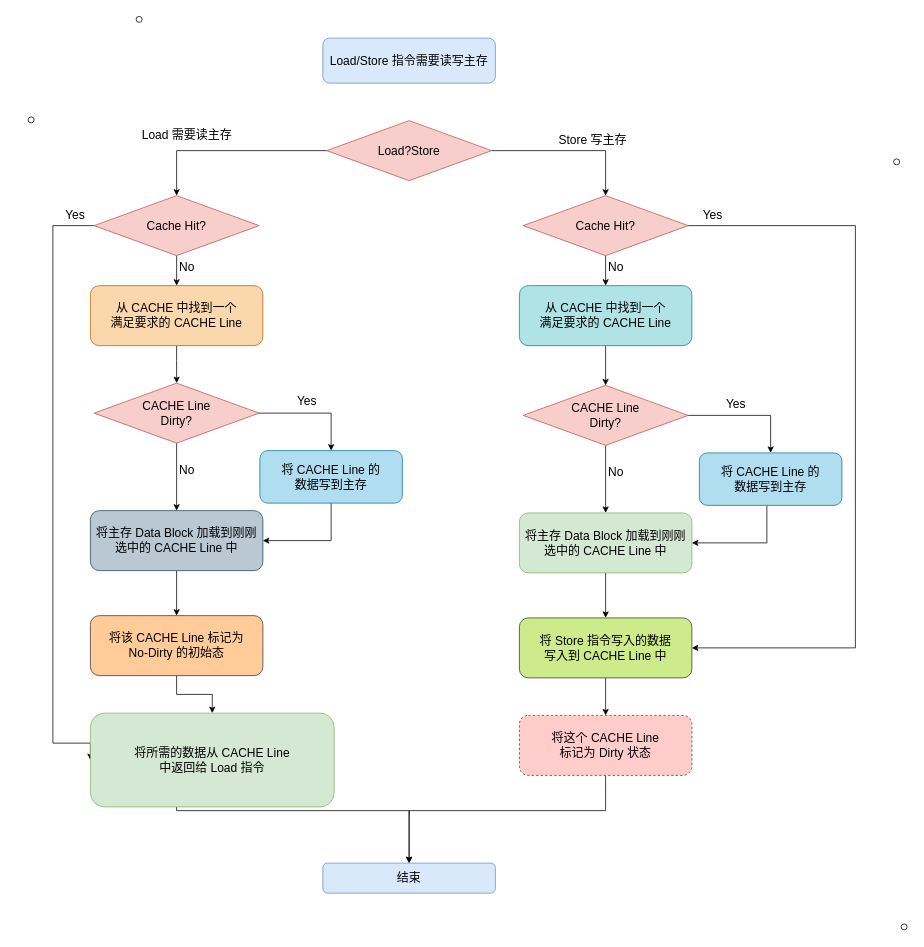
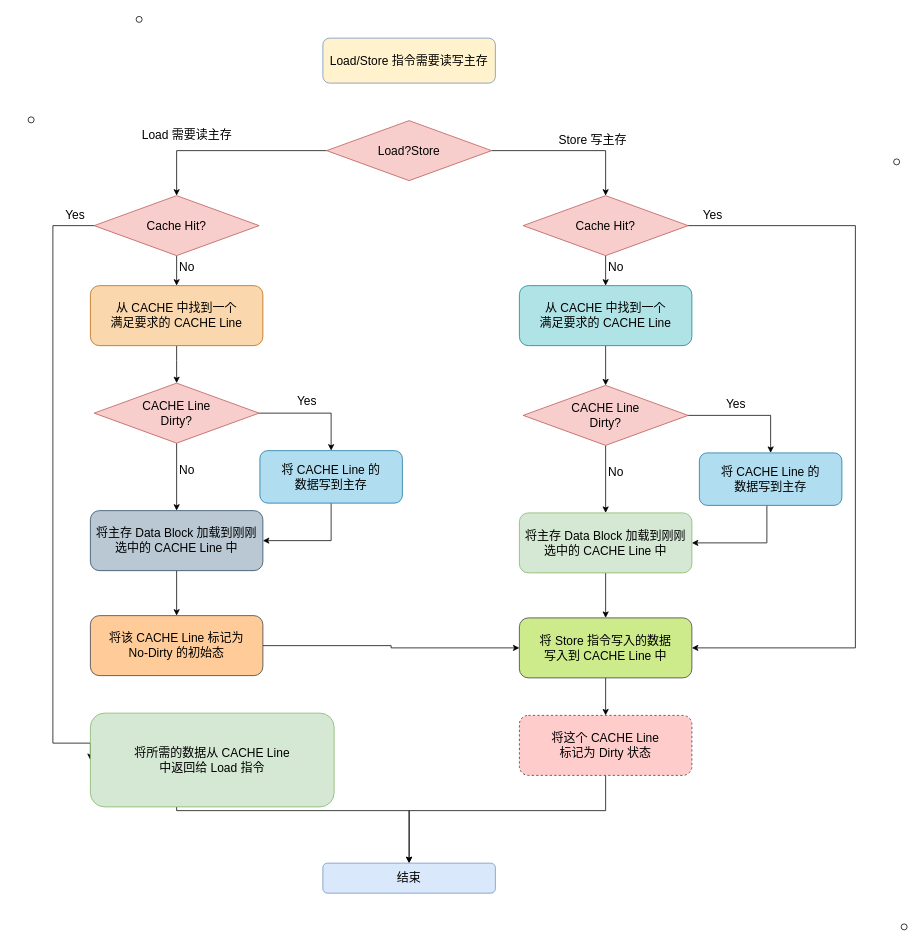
(409, 60) -> (409, 60)
(192, 694) -> (329, 645)
